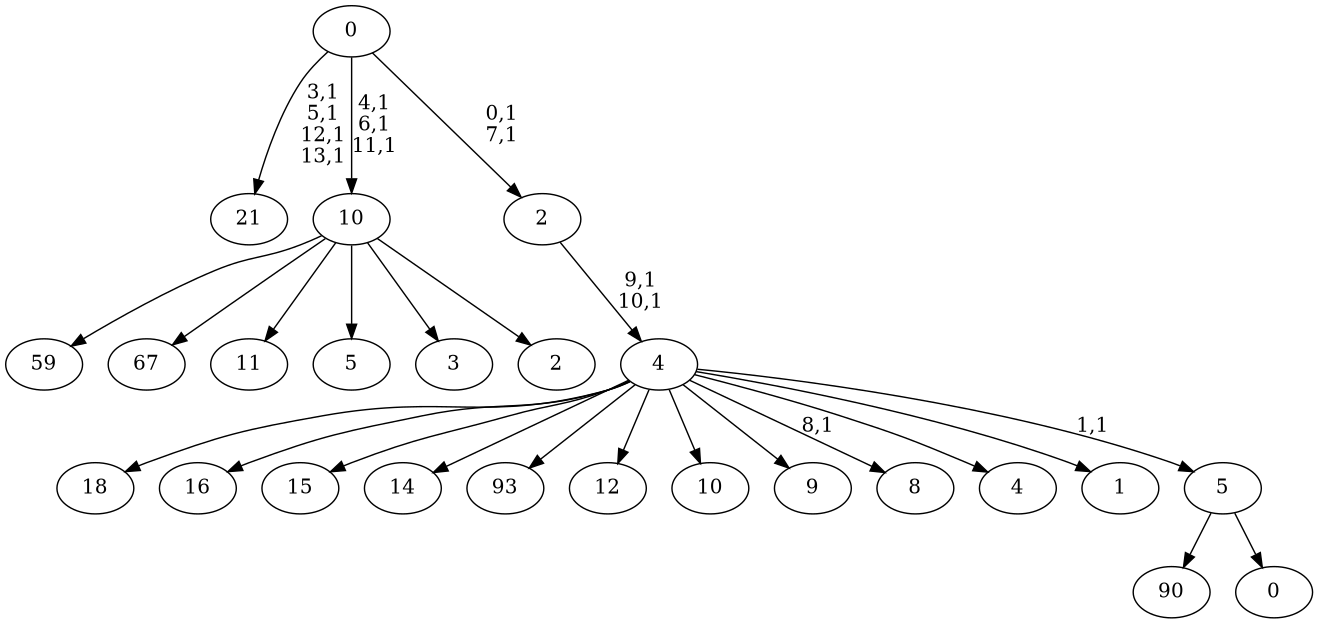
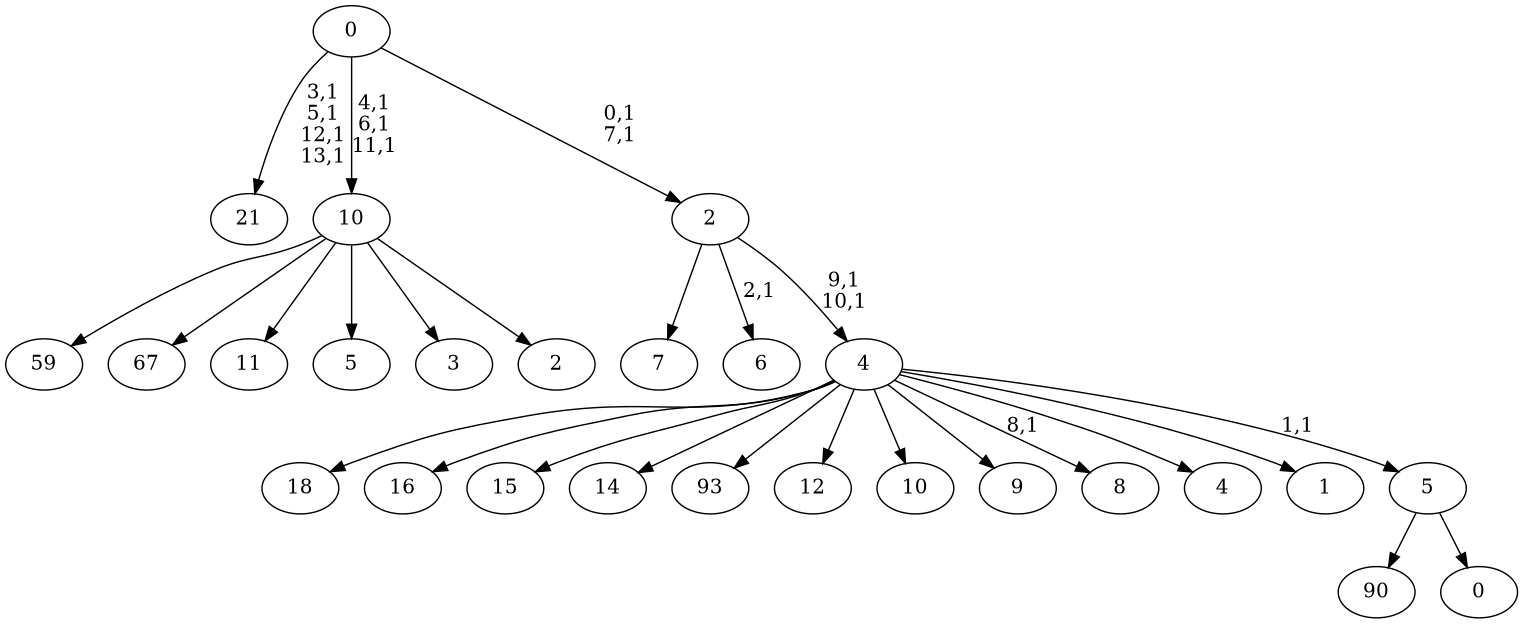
none -> (659, 364)
none -> (762, 364)
